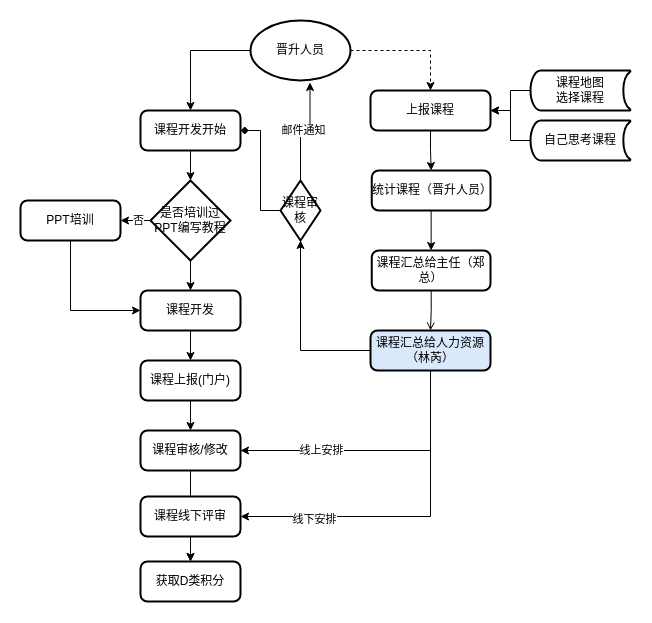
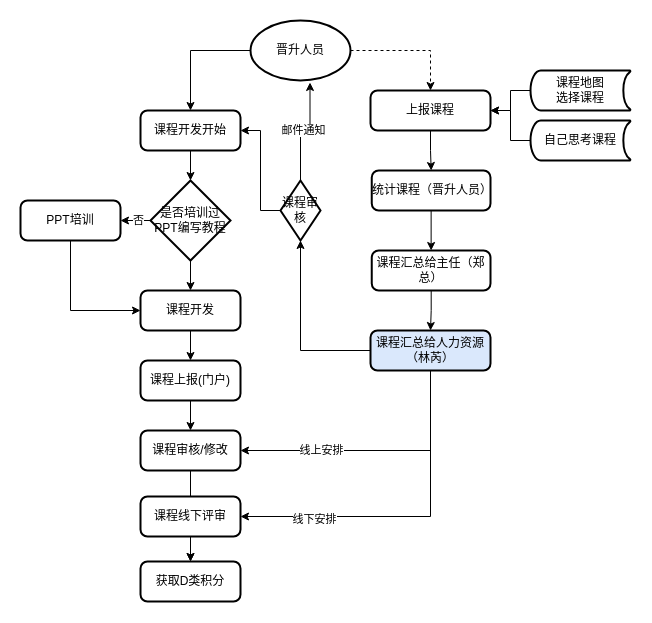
(249, 131) -> (248, 131)
(431, 324) -> (431, 322)
